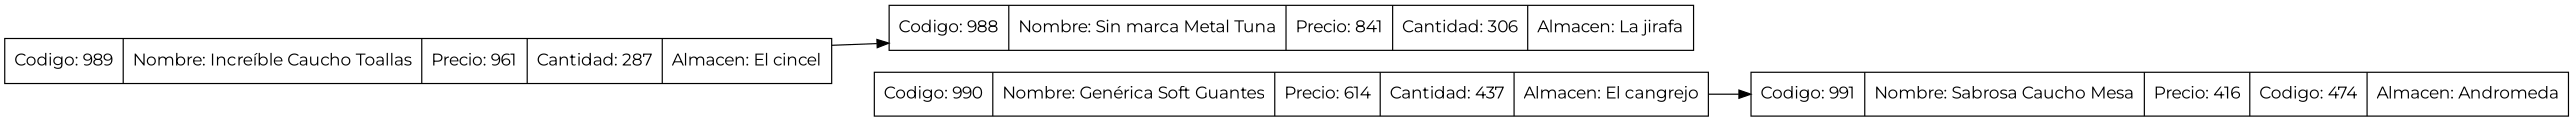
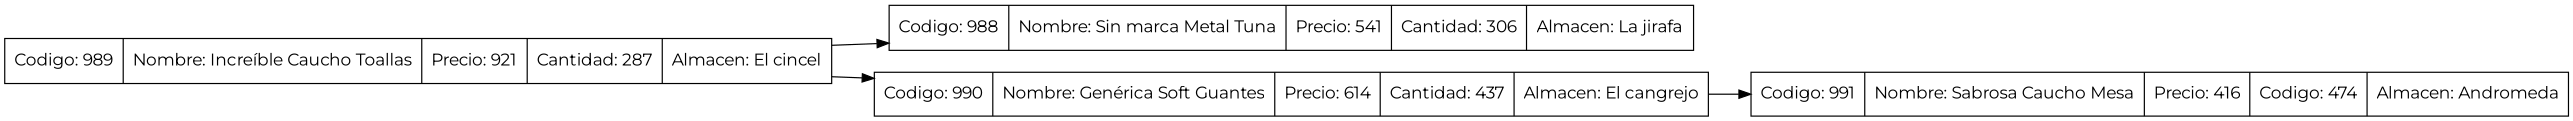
(1339, 27) -> (1339, 27)
(474, 60) -> (474, 60)
none -> (847, 77)
